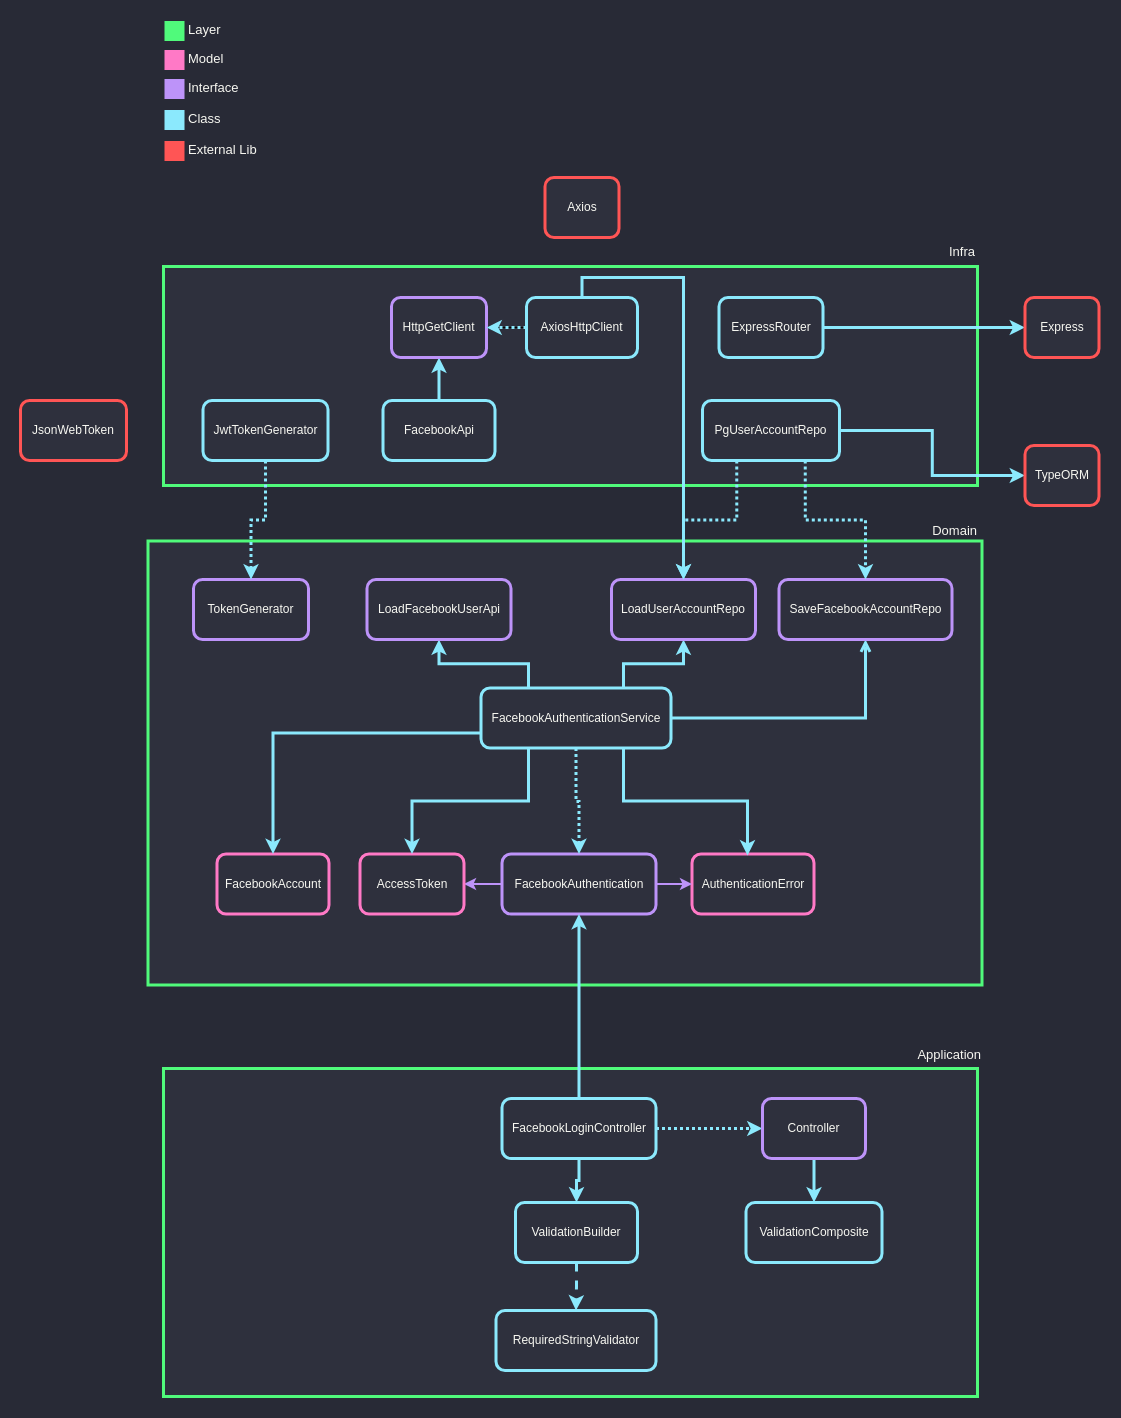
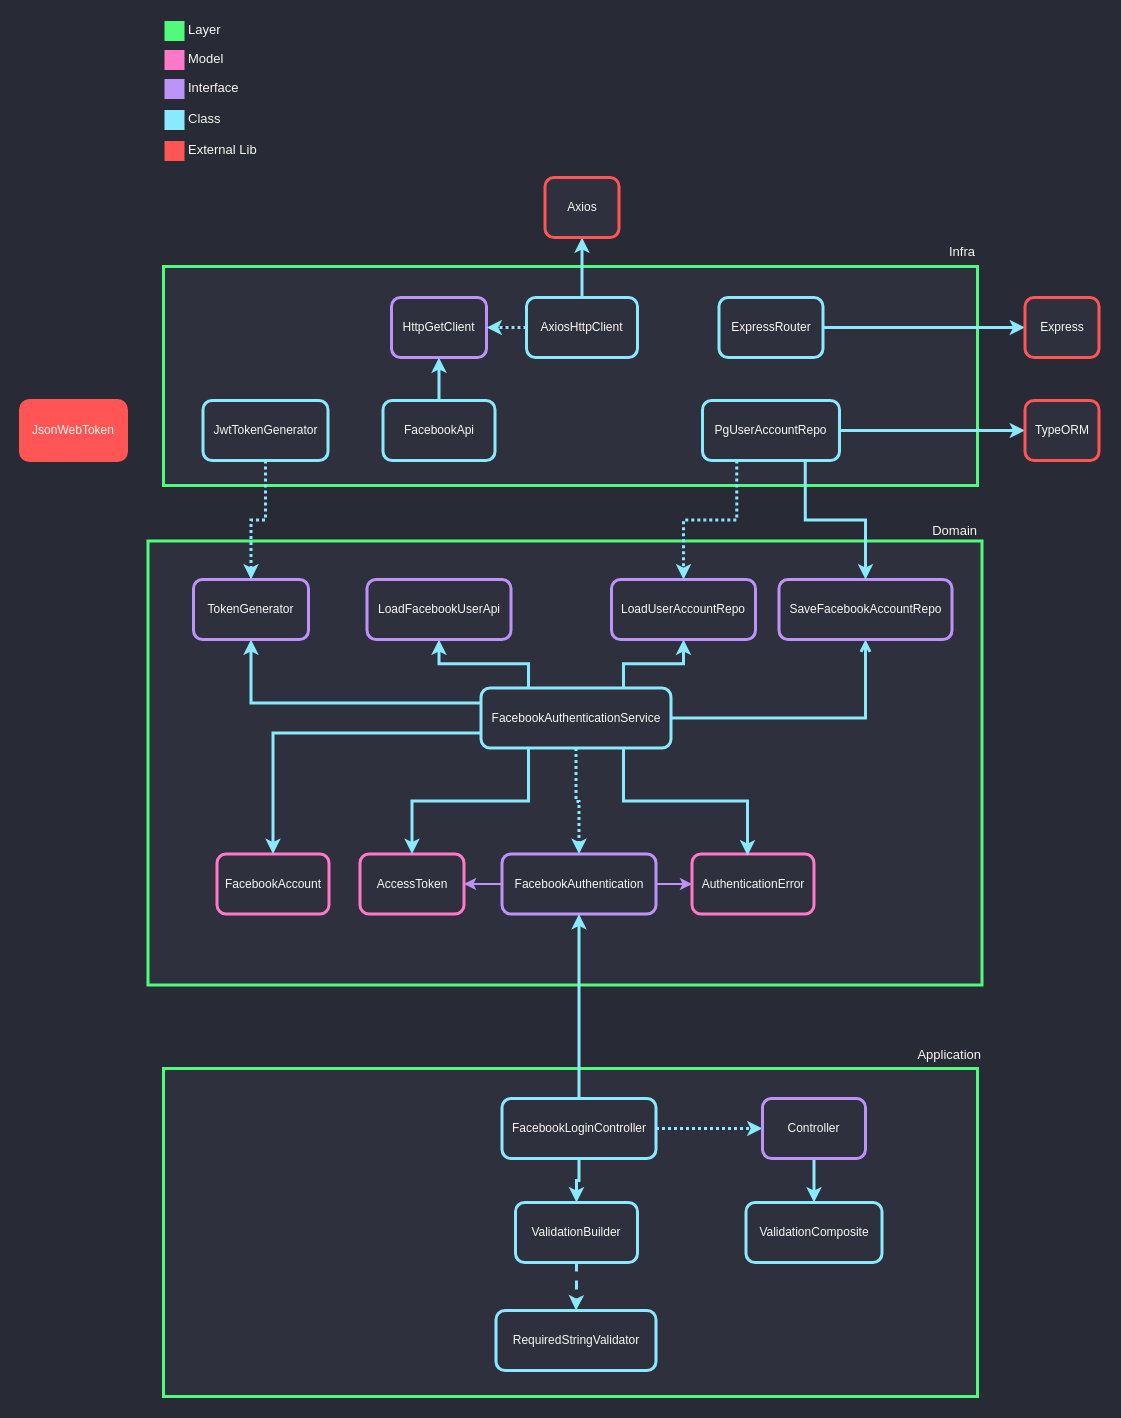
(684, 346) -> (582, 264)
(74, 431) -> (74, 431)
(1062, 476) -> (1062, 431)
(830, 520) -> (830, 520)
none -> (339, 703)
